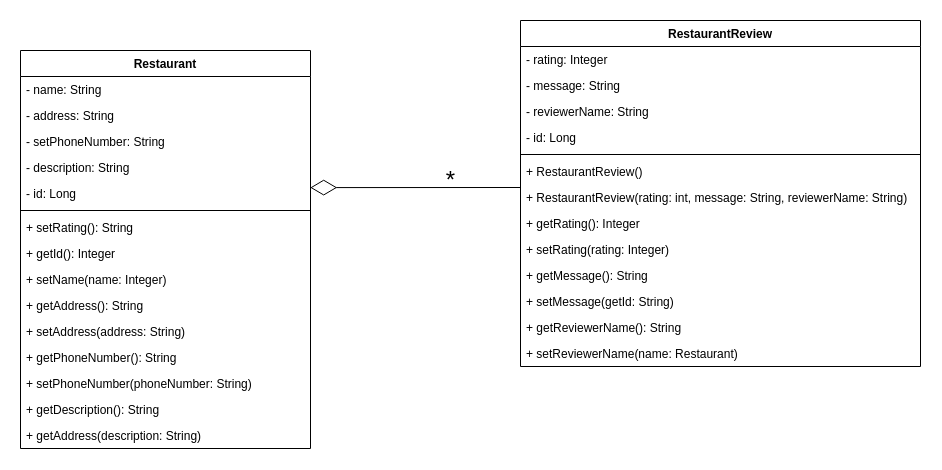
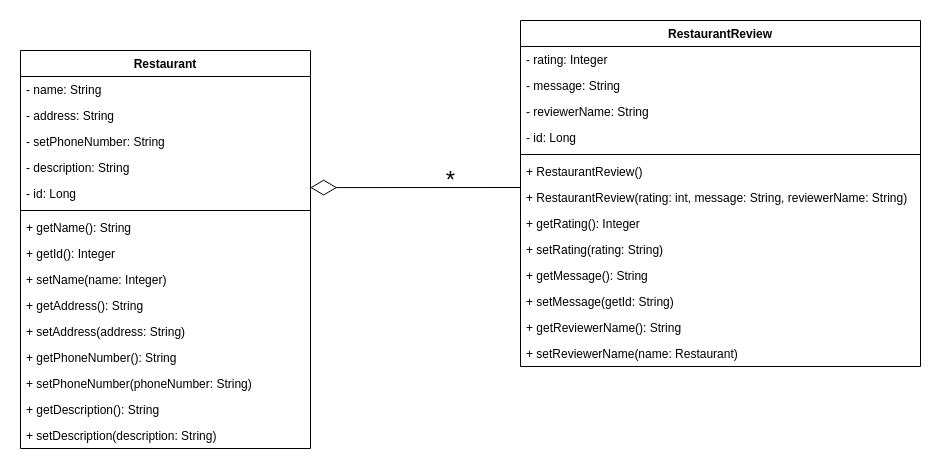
(89, 228) -> (84, 228)
(612, 250) -> (607, 250)
(128, 436) -> (138, 436)
